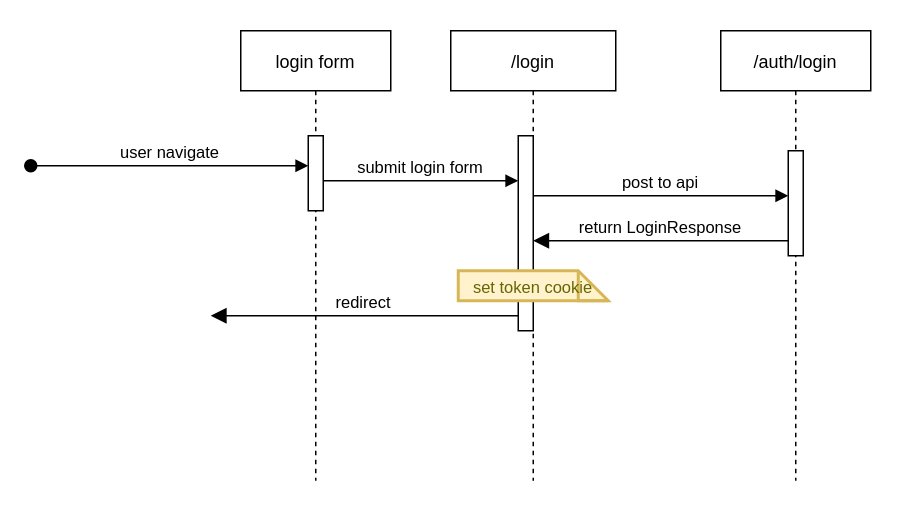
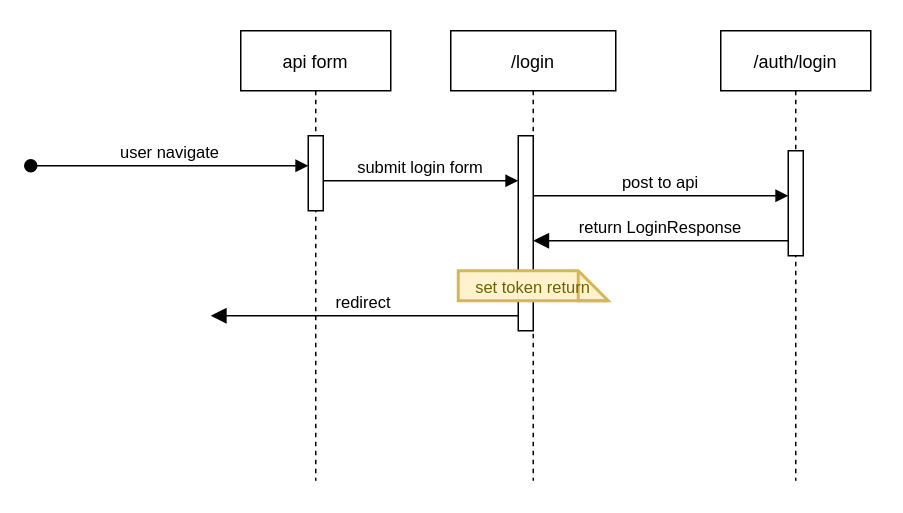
(315, 62) -> (315, 62)
(533, 286) -> (533, 286)
